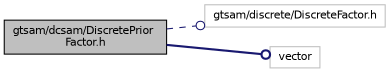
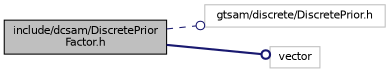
(295, 16) -> (295, 16)
(85, 37) -> (85, 37)
